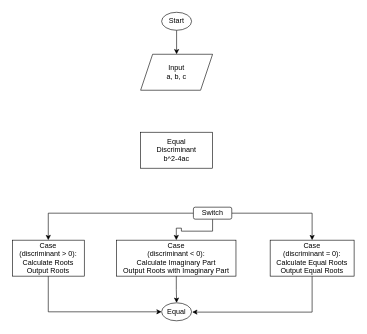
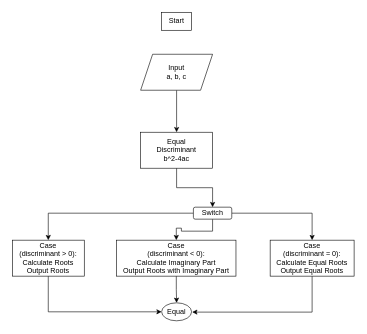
(177, 21) -> (177, 21)
(177, 40) -> none
none -> (177, 109)
none -> (177, 179)
